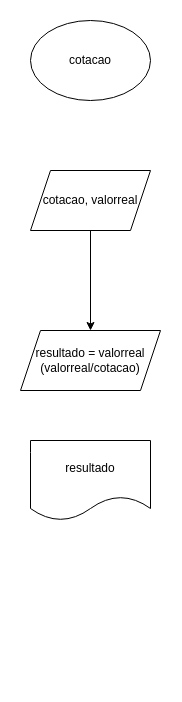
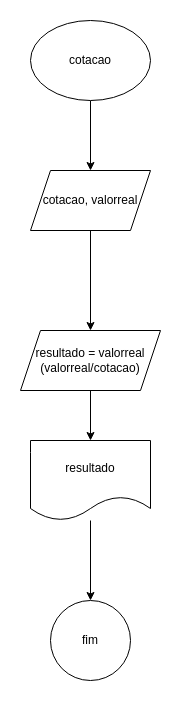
none -> (91, 132)
none -> (91, 412)
none -> (91, 557)
none -> (91, 641)
